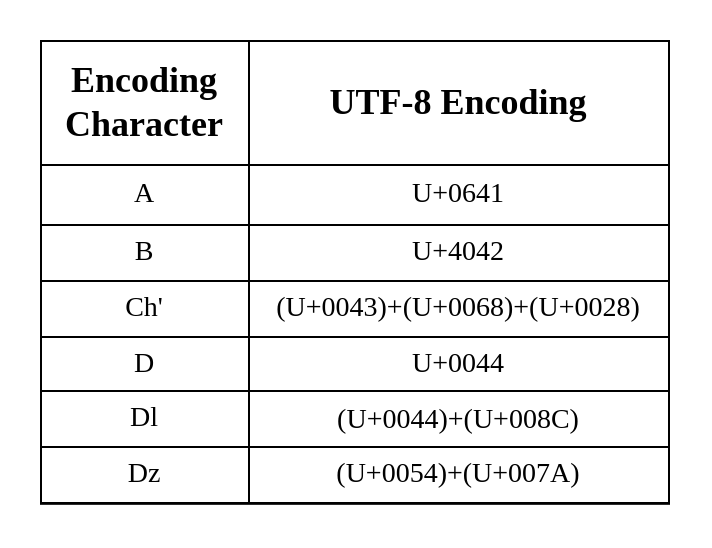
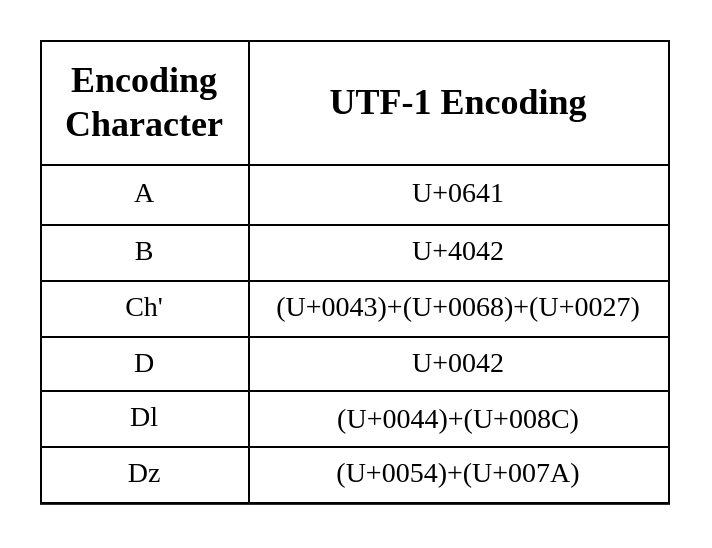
(459, 103) -> (459, 103)
(459, 309) -> (459, 309)
(459, 365) -> (459, 365)
